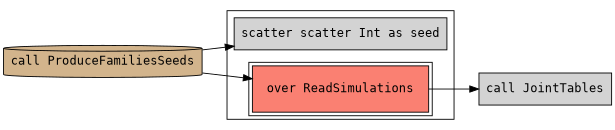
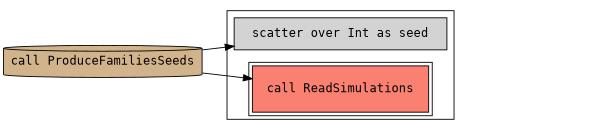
(341, 34) -> (341, 34)
(341, 89) -> (341, 89)
(545, 89) -> none
